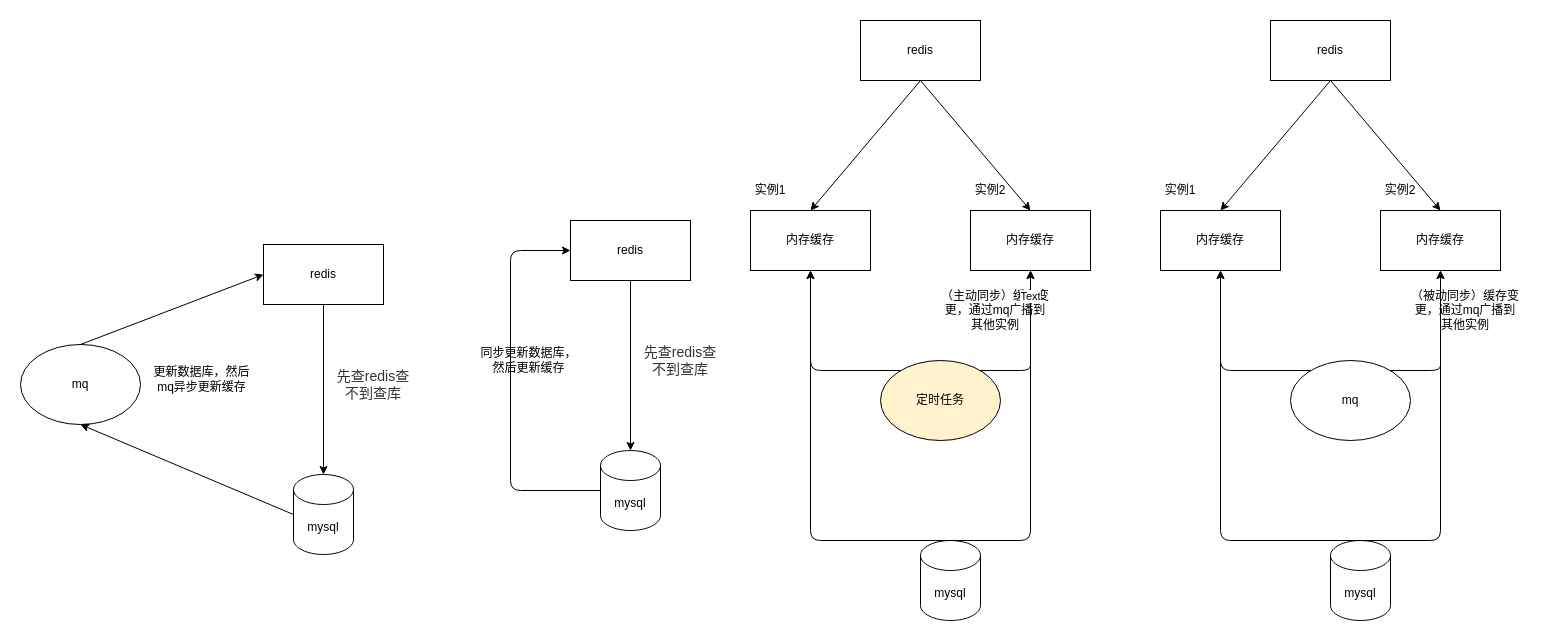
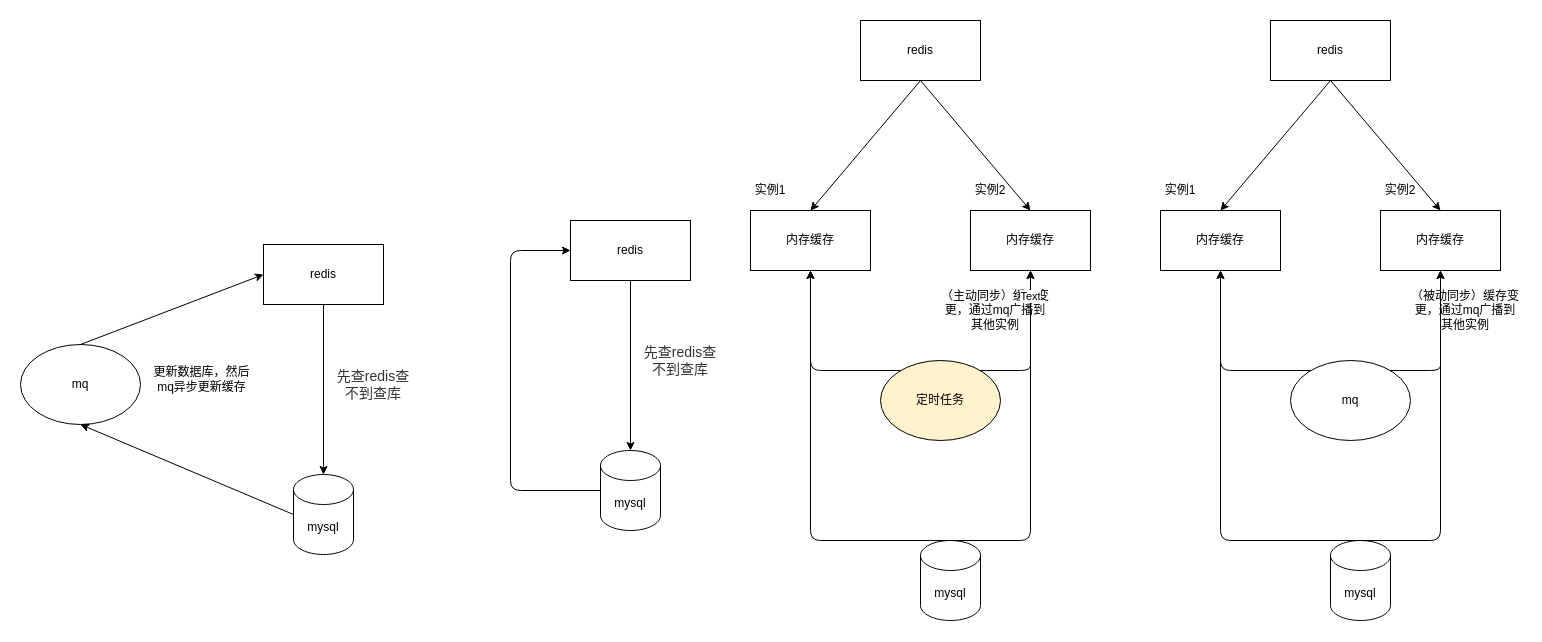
(529, 361) -> none
